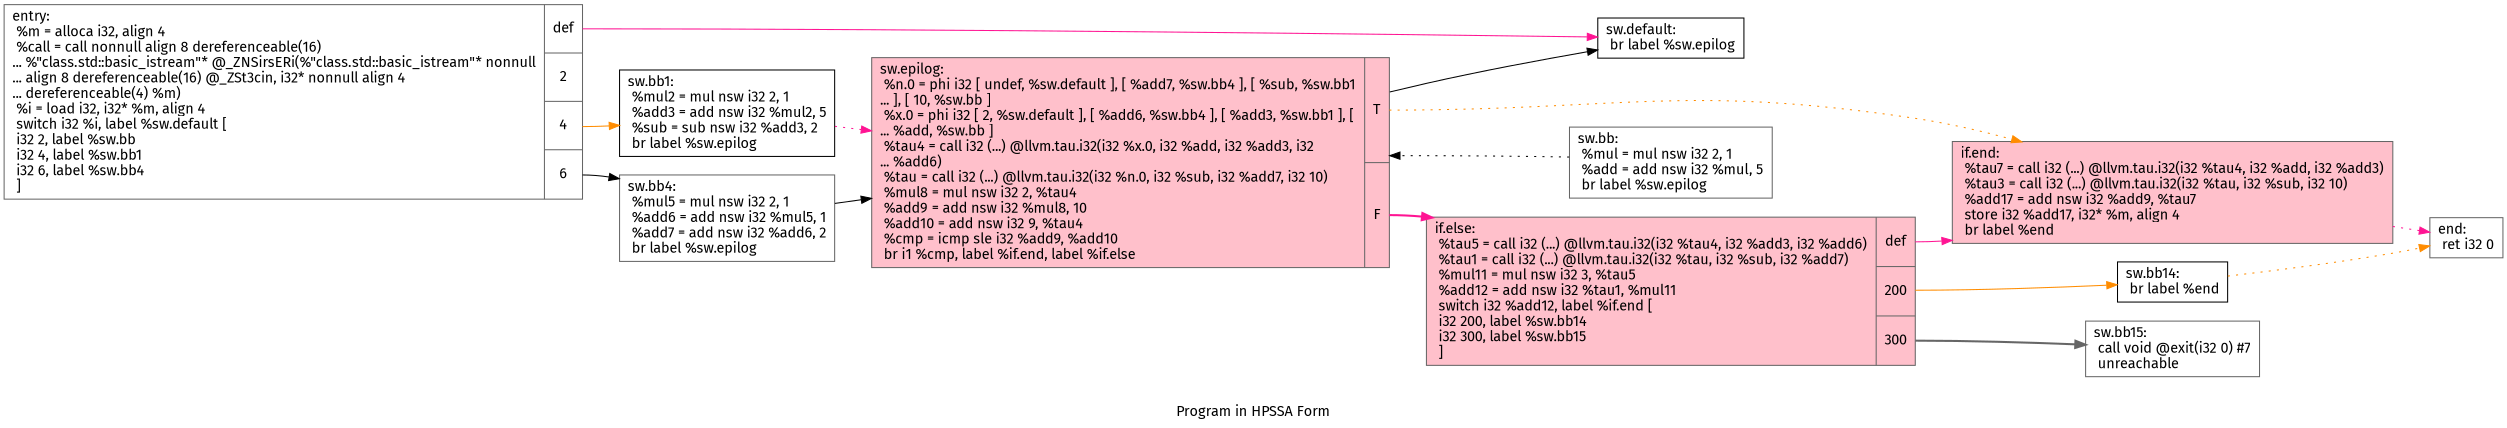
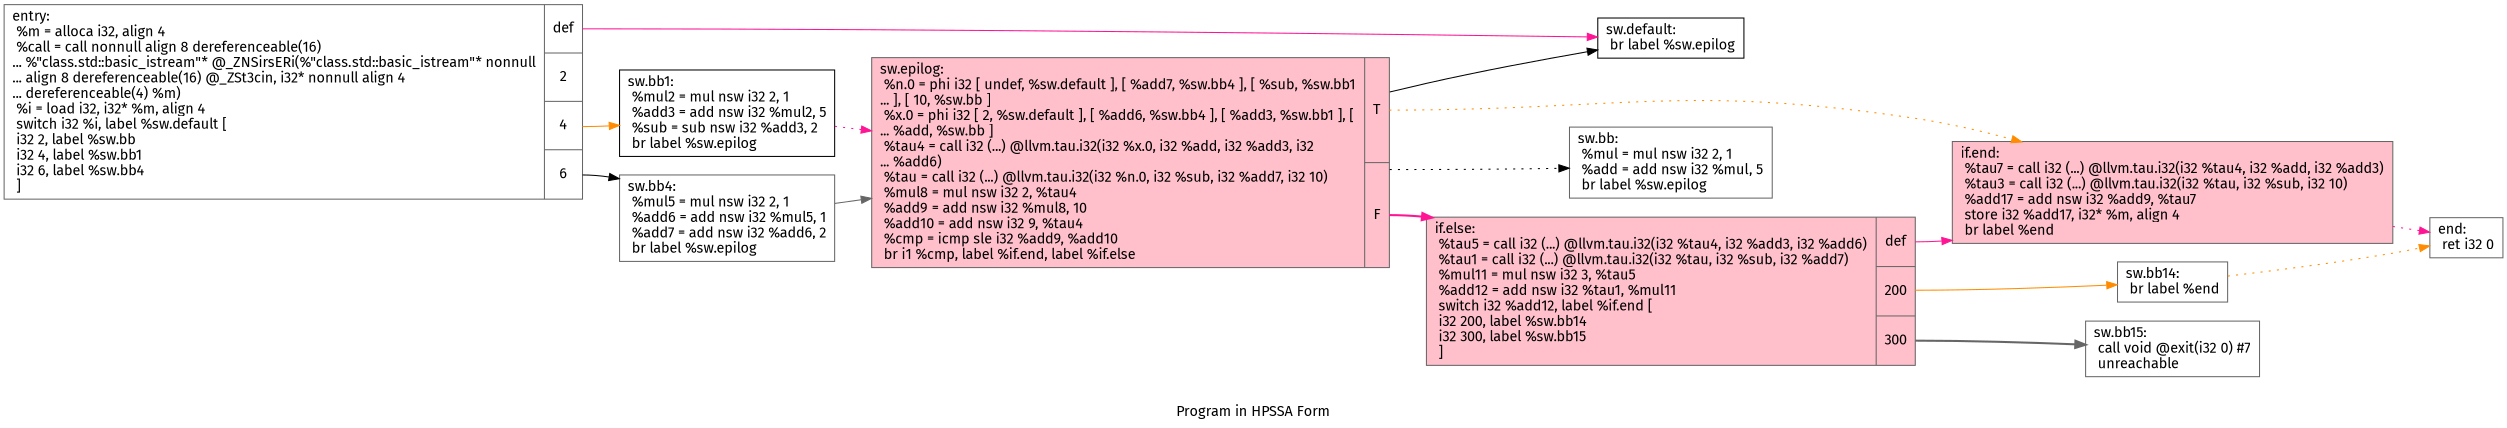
(1485, 156) -> (1474, 169)
(848, 202) -> (848, 202)
(2173, 282) -> (2173, 282)
